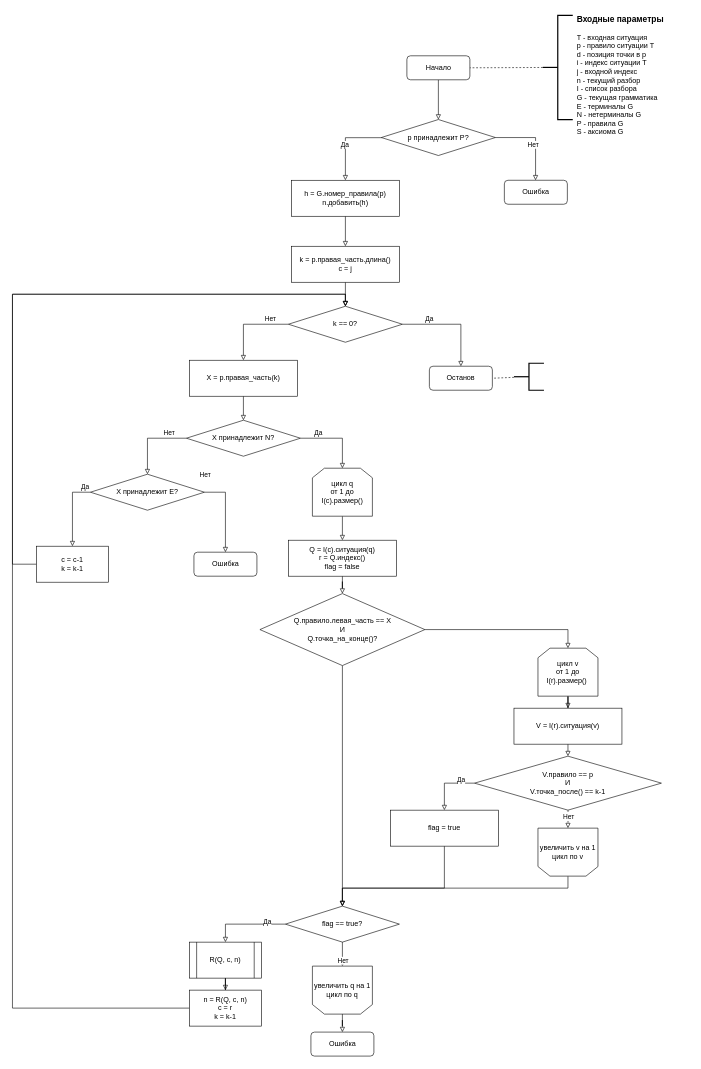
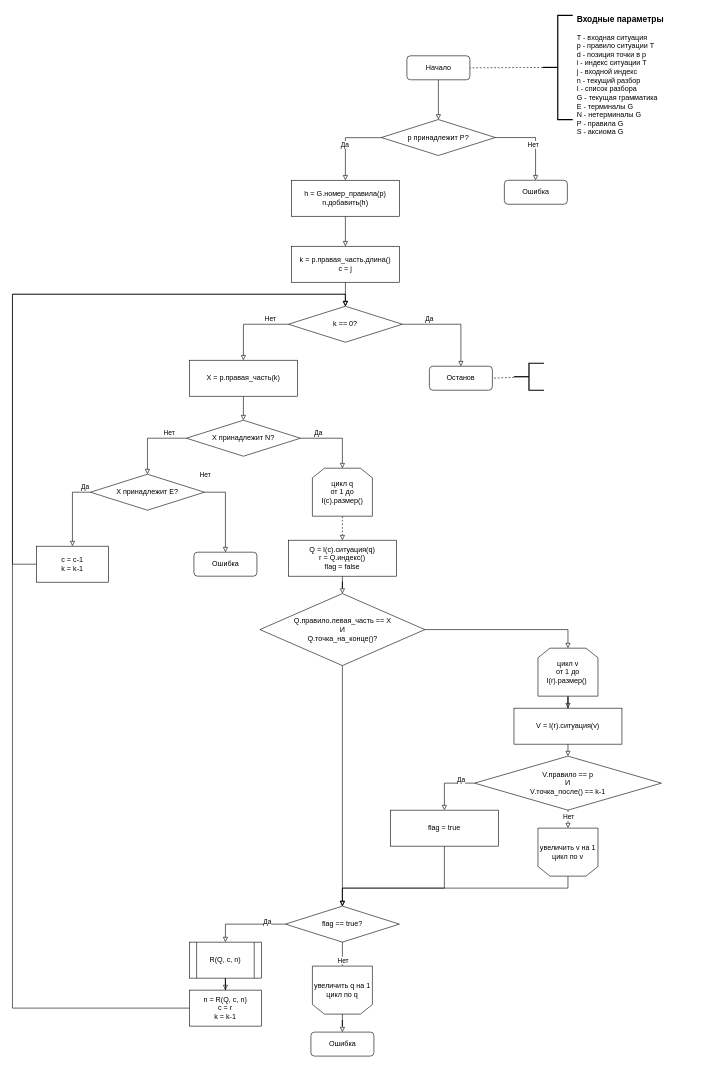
(342, 525) -> (342, 525)
